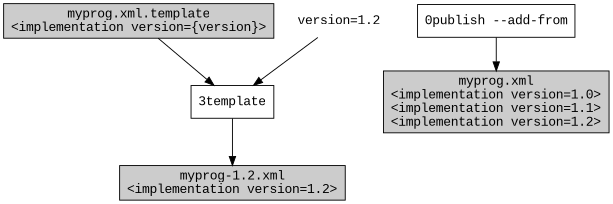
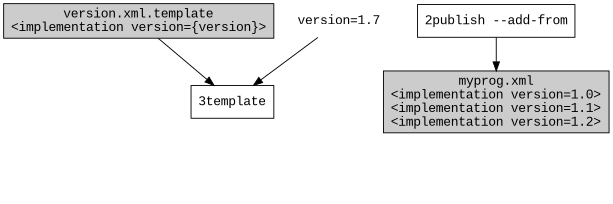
(139, 21) -> (139, 21)
(339, 21) -> (339, 21)
(496, 21) -> (496, 21)
(232, 183) -> none
